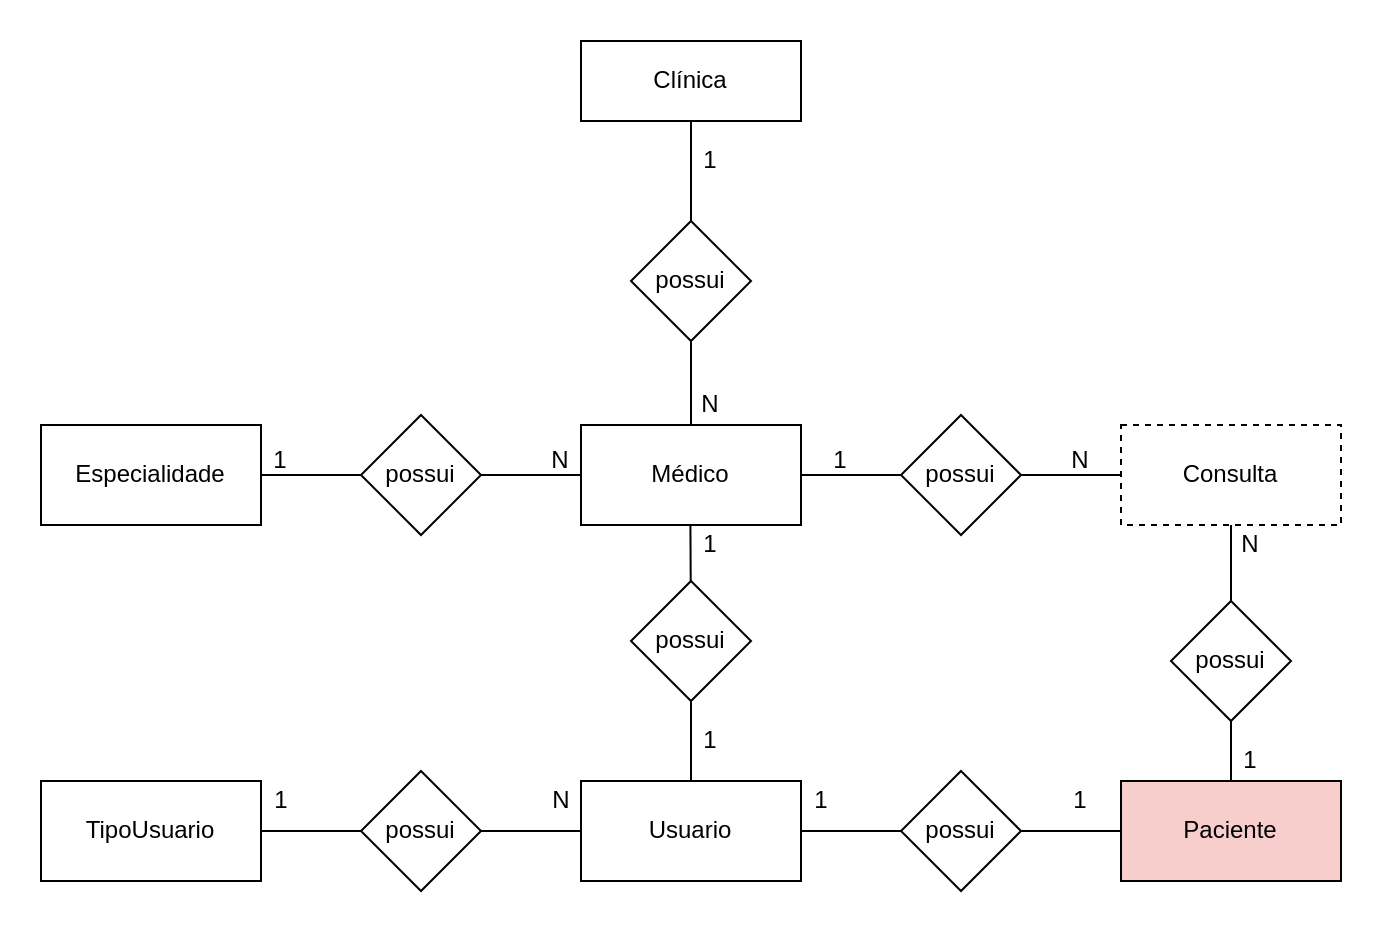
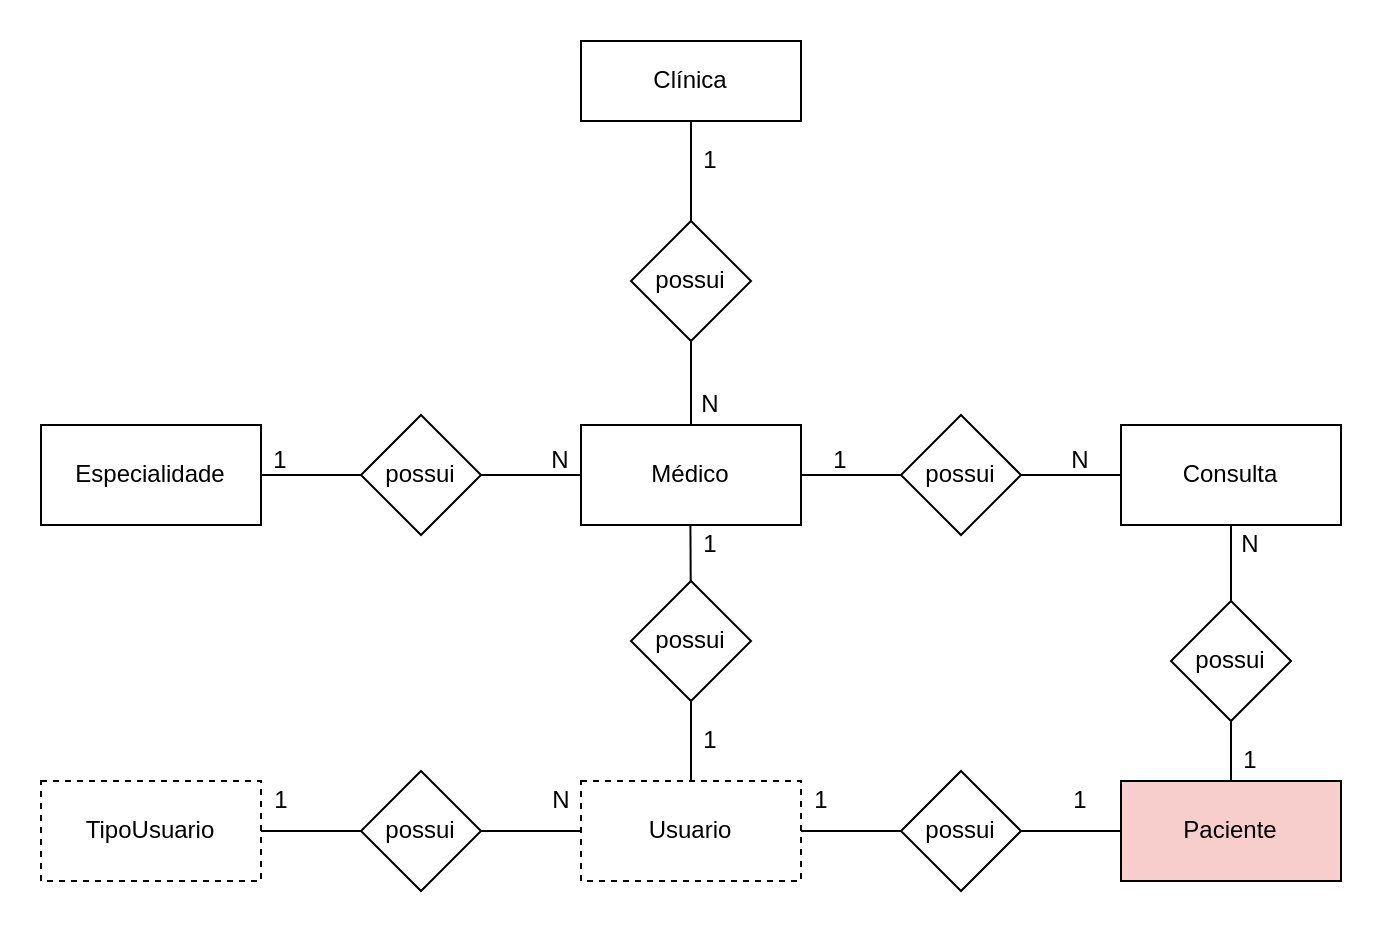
(1231, 475) -> (1231, 475)
(151, 831) -> (151, 831)
(691, 831) -> (691, 831)
